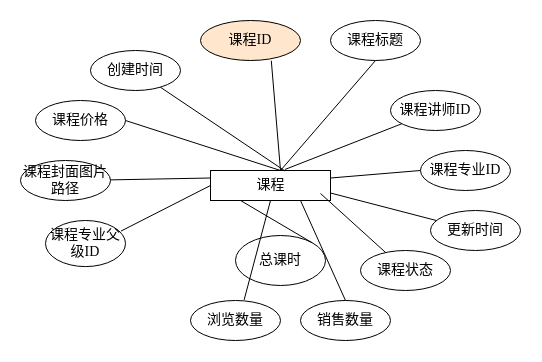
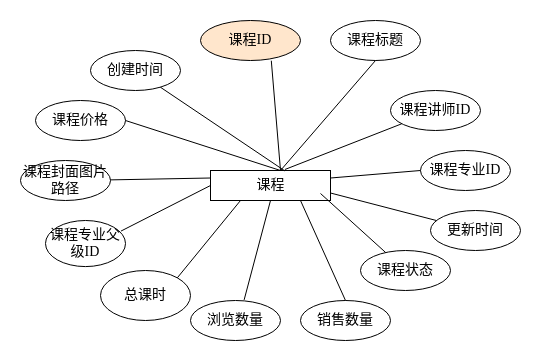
(281, 261) -> (146, 296)
